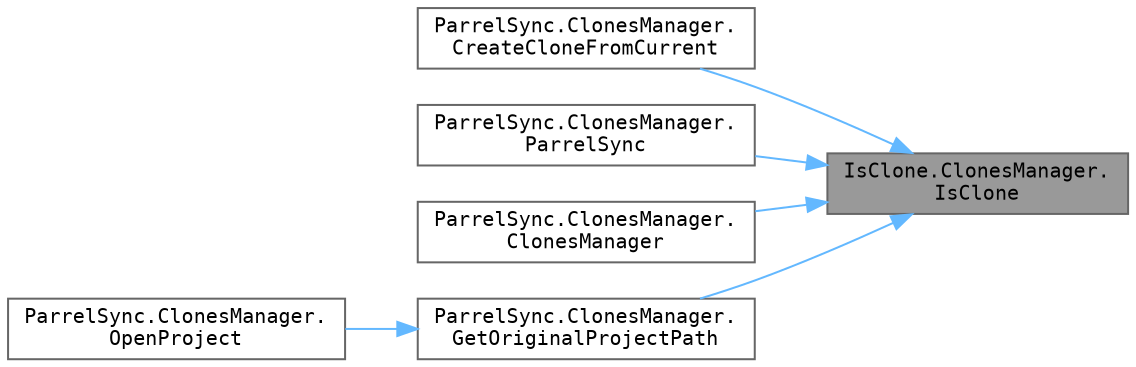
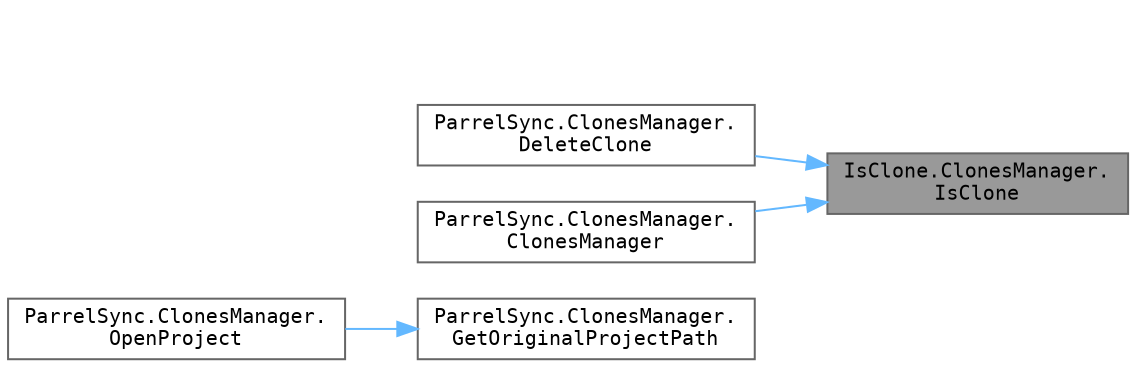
(586, 38) -> none
(586, 135) -> (586, 135)
(798, 264) -> none
